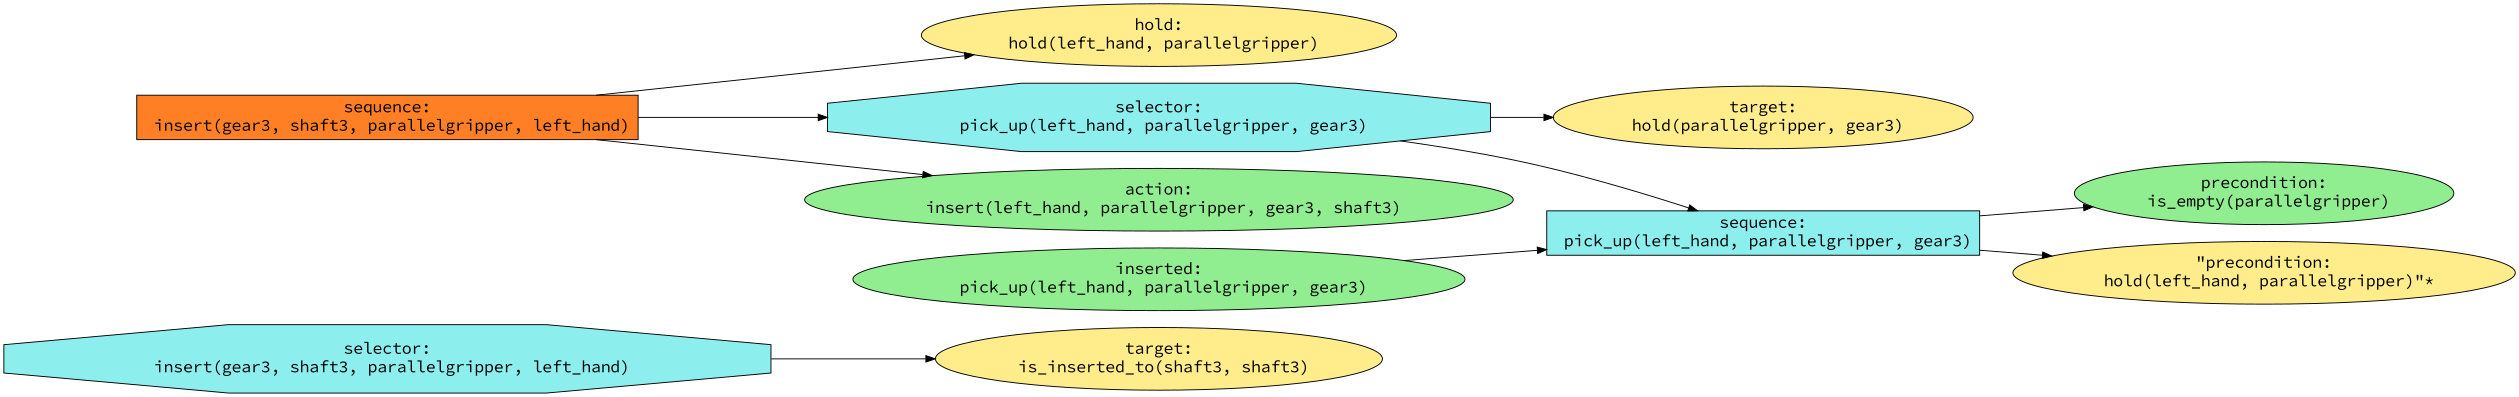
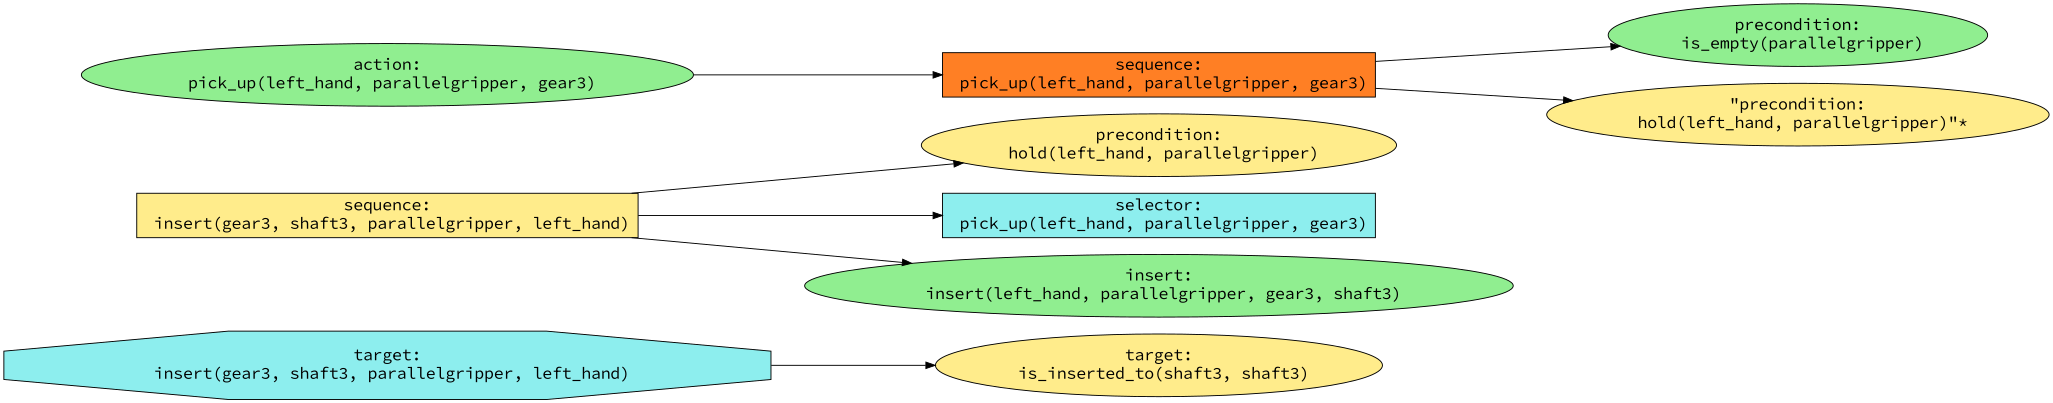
(1159, 35) -> (1159, 145)
(387, 117) -> (387, 215)
(1159, 117) -> (1159, 215)
(1763, 117) -> none
(1546, 167) -> none
(1159, 200) -> (1159, 286)
(1763, 233) -> (1159, 75)
(1159, 279) -> (387, 75)
(387, 359) -> (387, 365)
